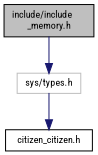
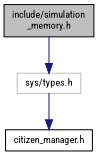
(49, 21) -> (49, 21)
(49, 140) -> (49, 140)
